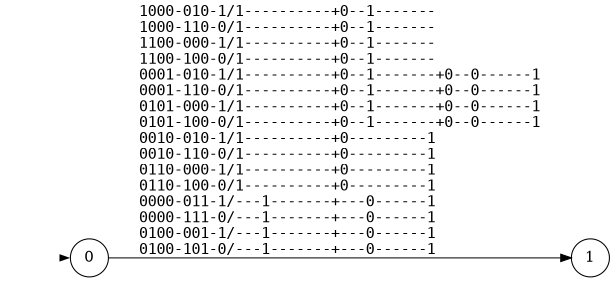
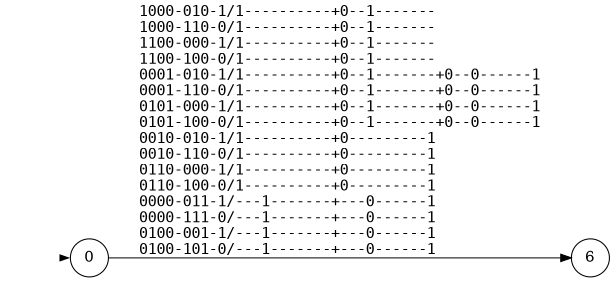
(590, 258) -> (590, 258)
